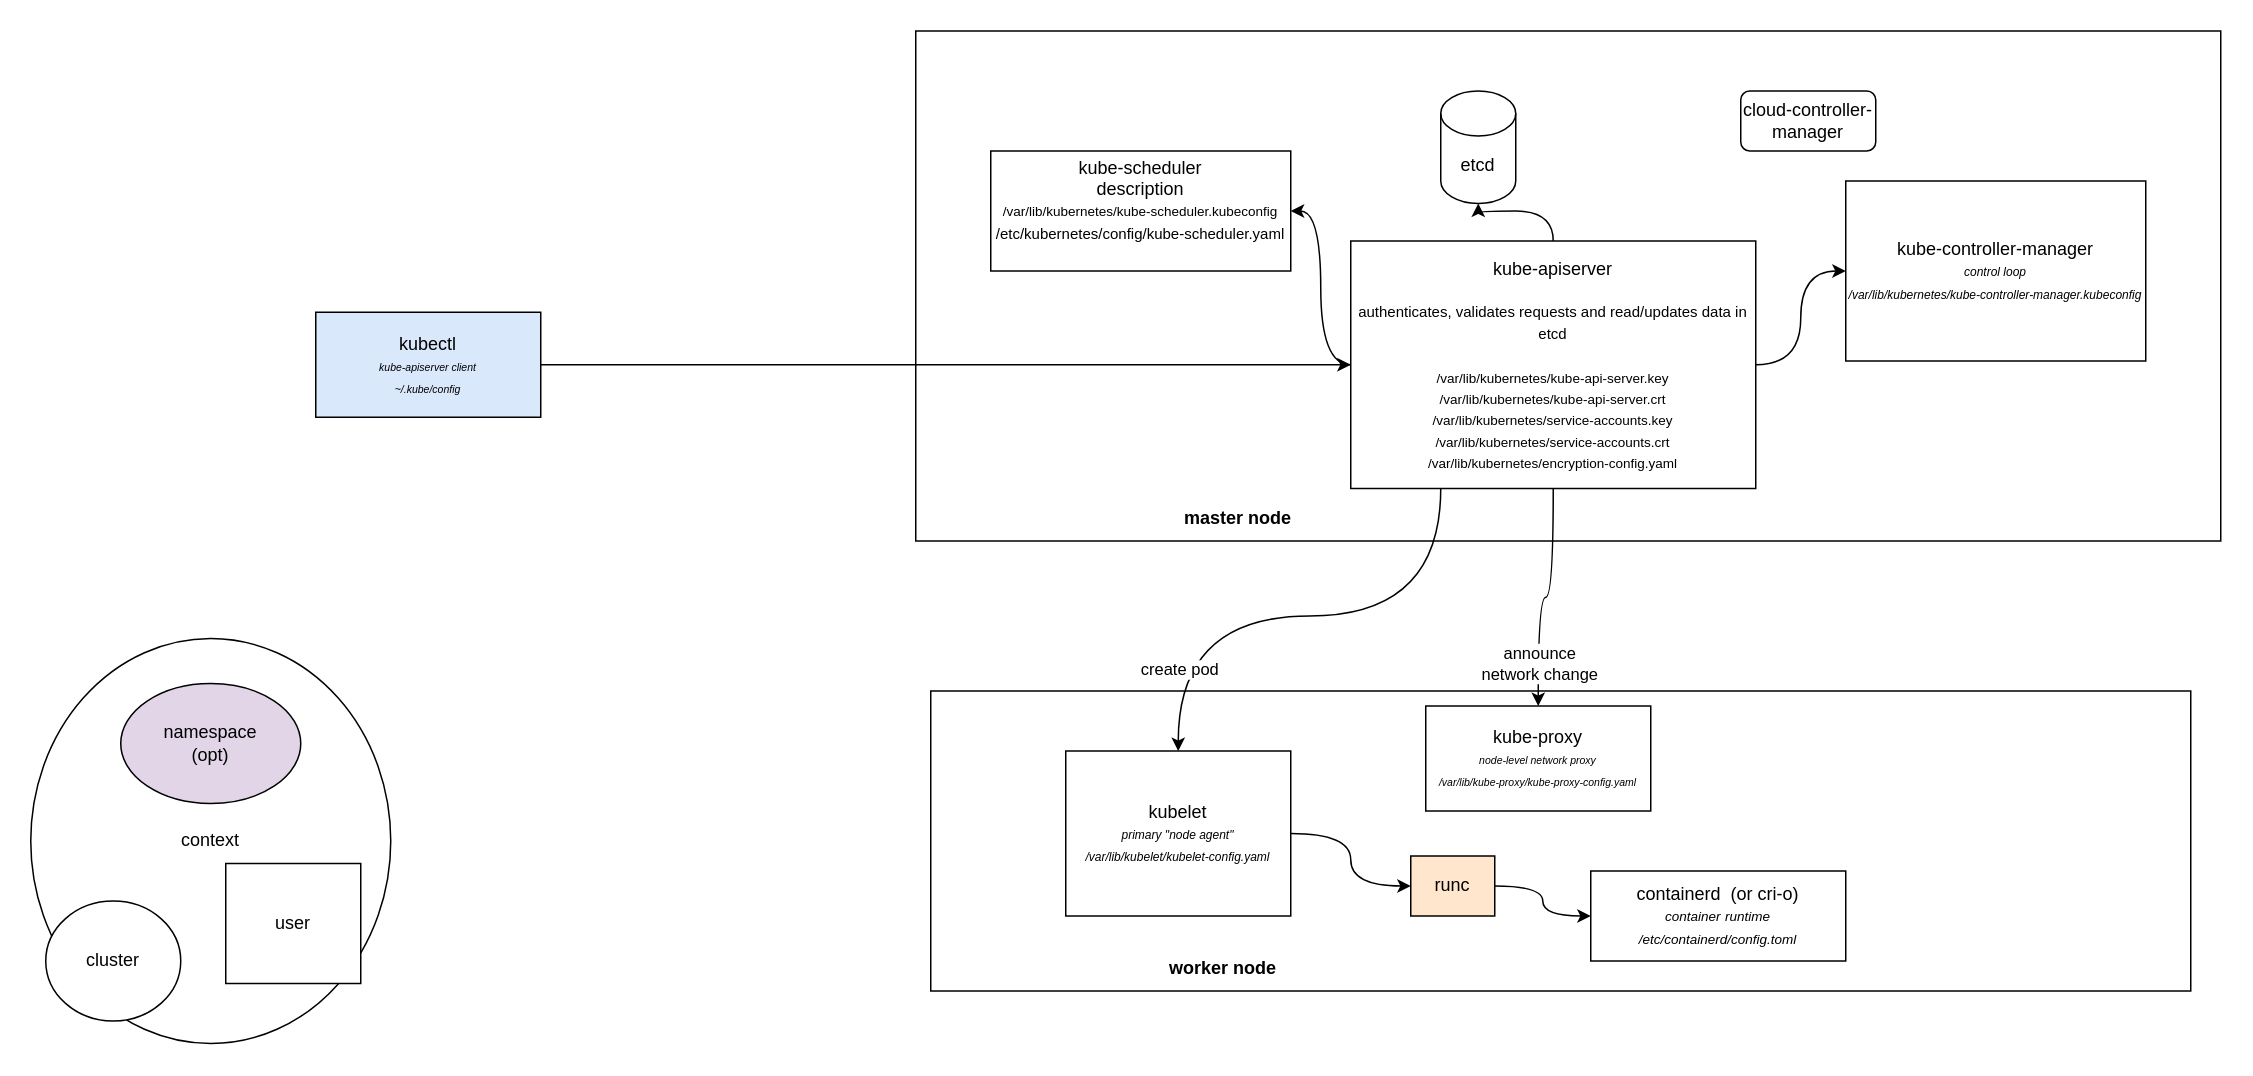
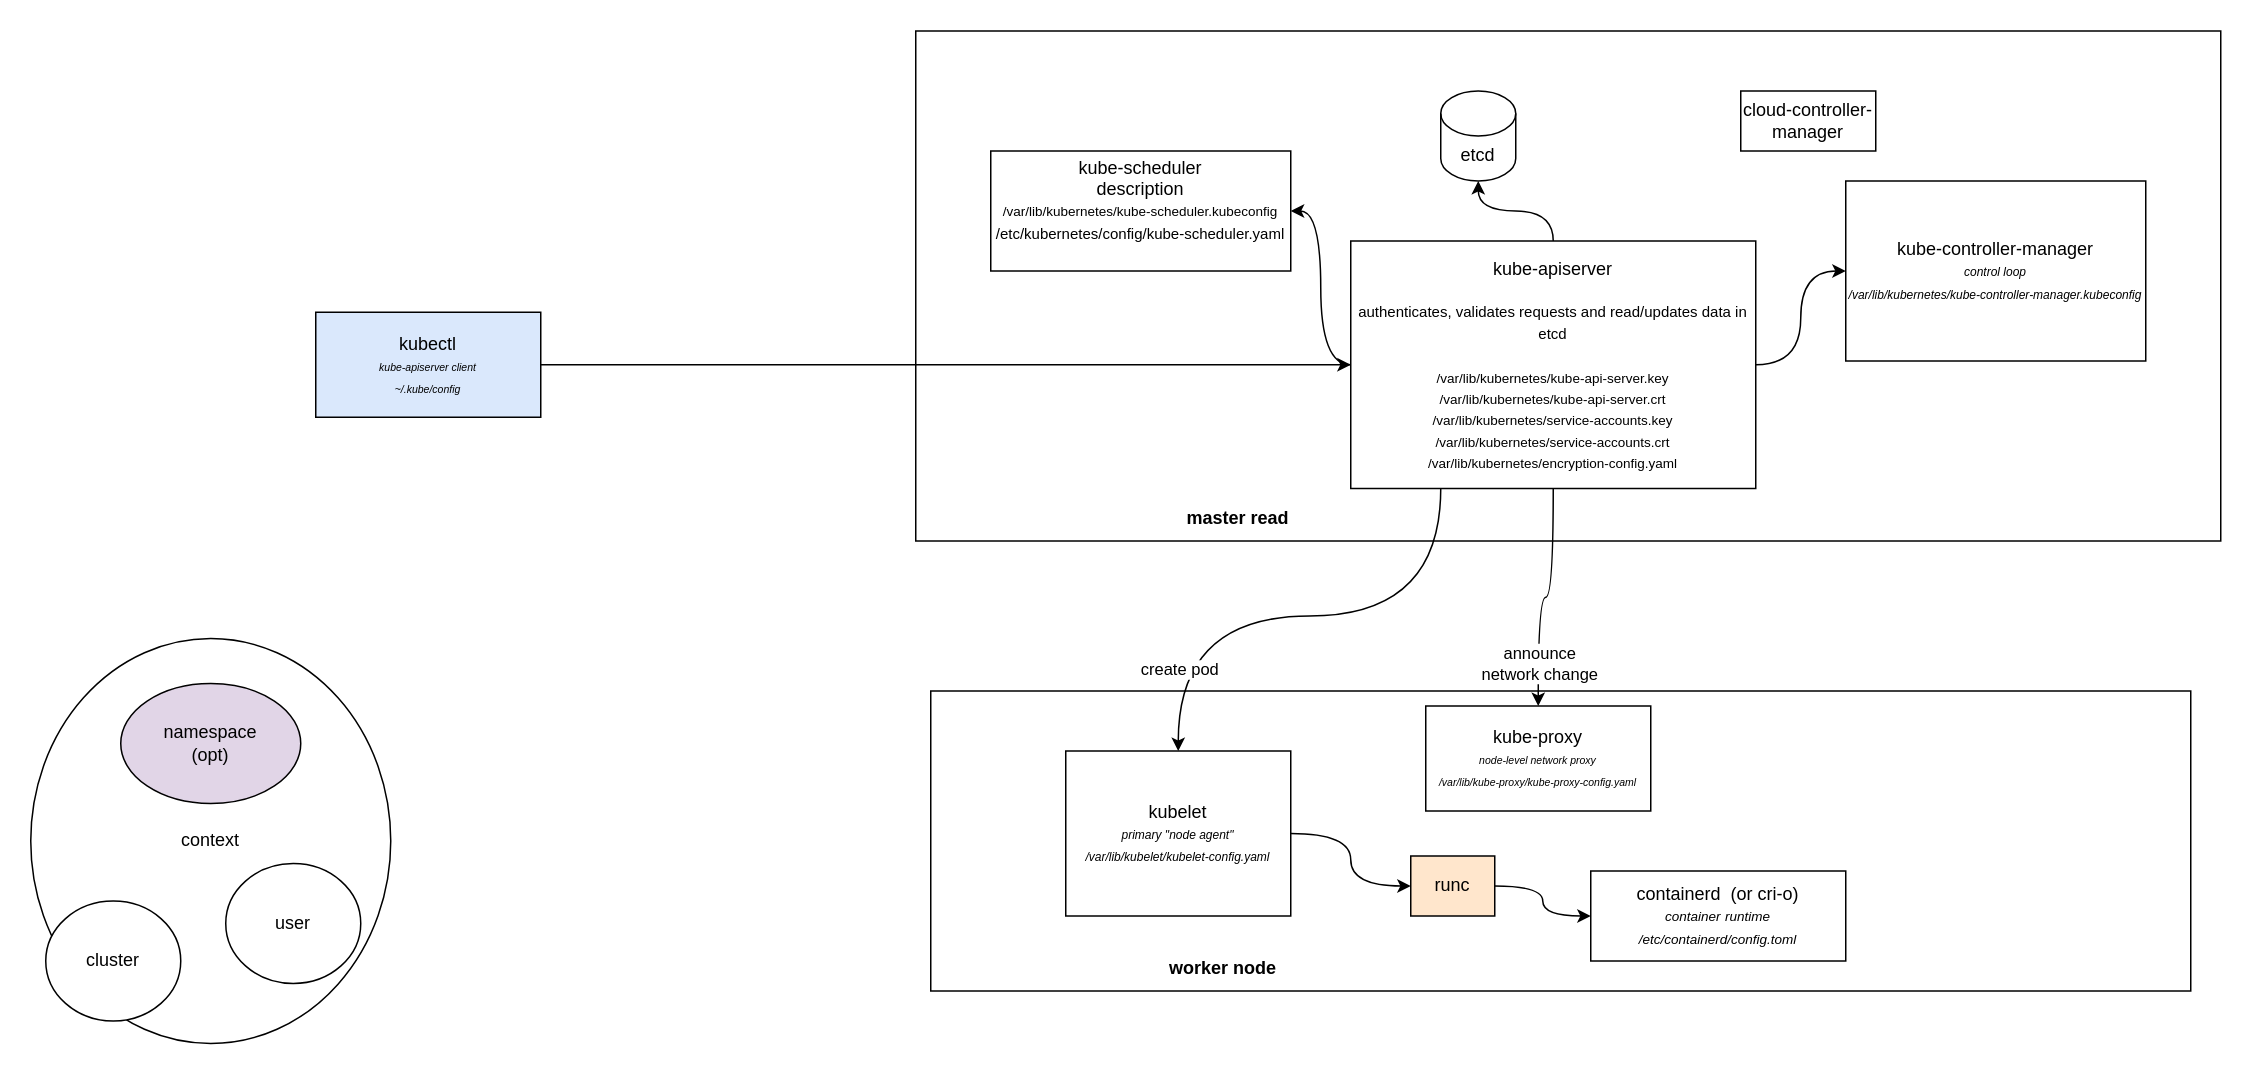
(1808, 121) -> (1808, 121)
(1478, 147) -> (1478, 136)
(1238, 518) -> (1238, 518)
(293, 923) -> (293, 923)
